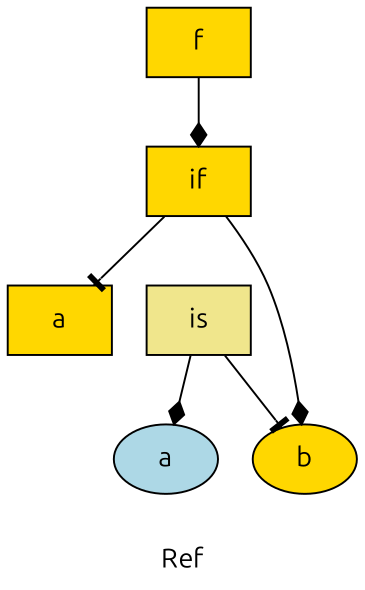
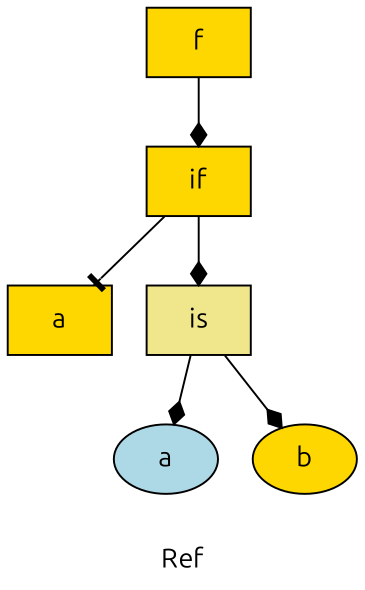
(275, 304) -> (199, 239)
(250, 388) -> (250, 388)
